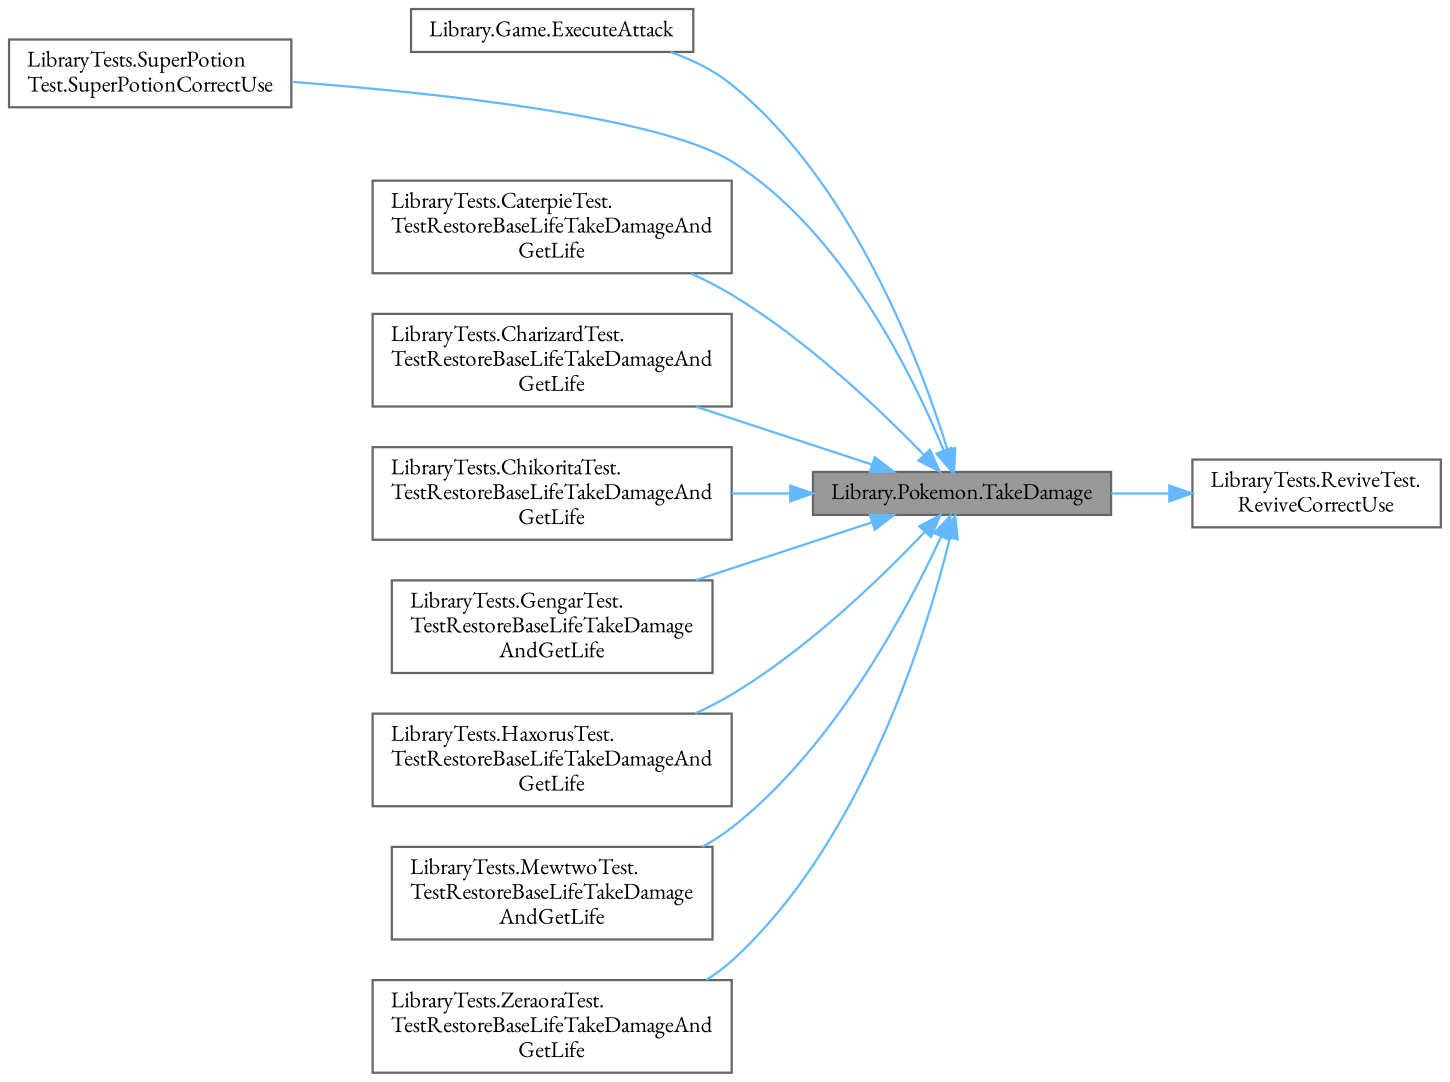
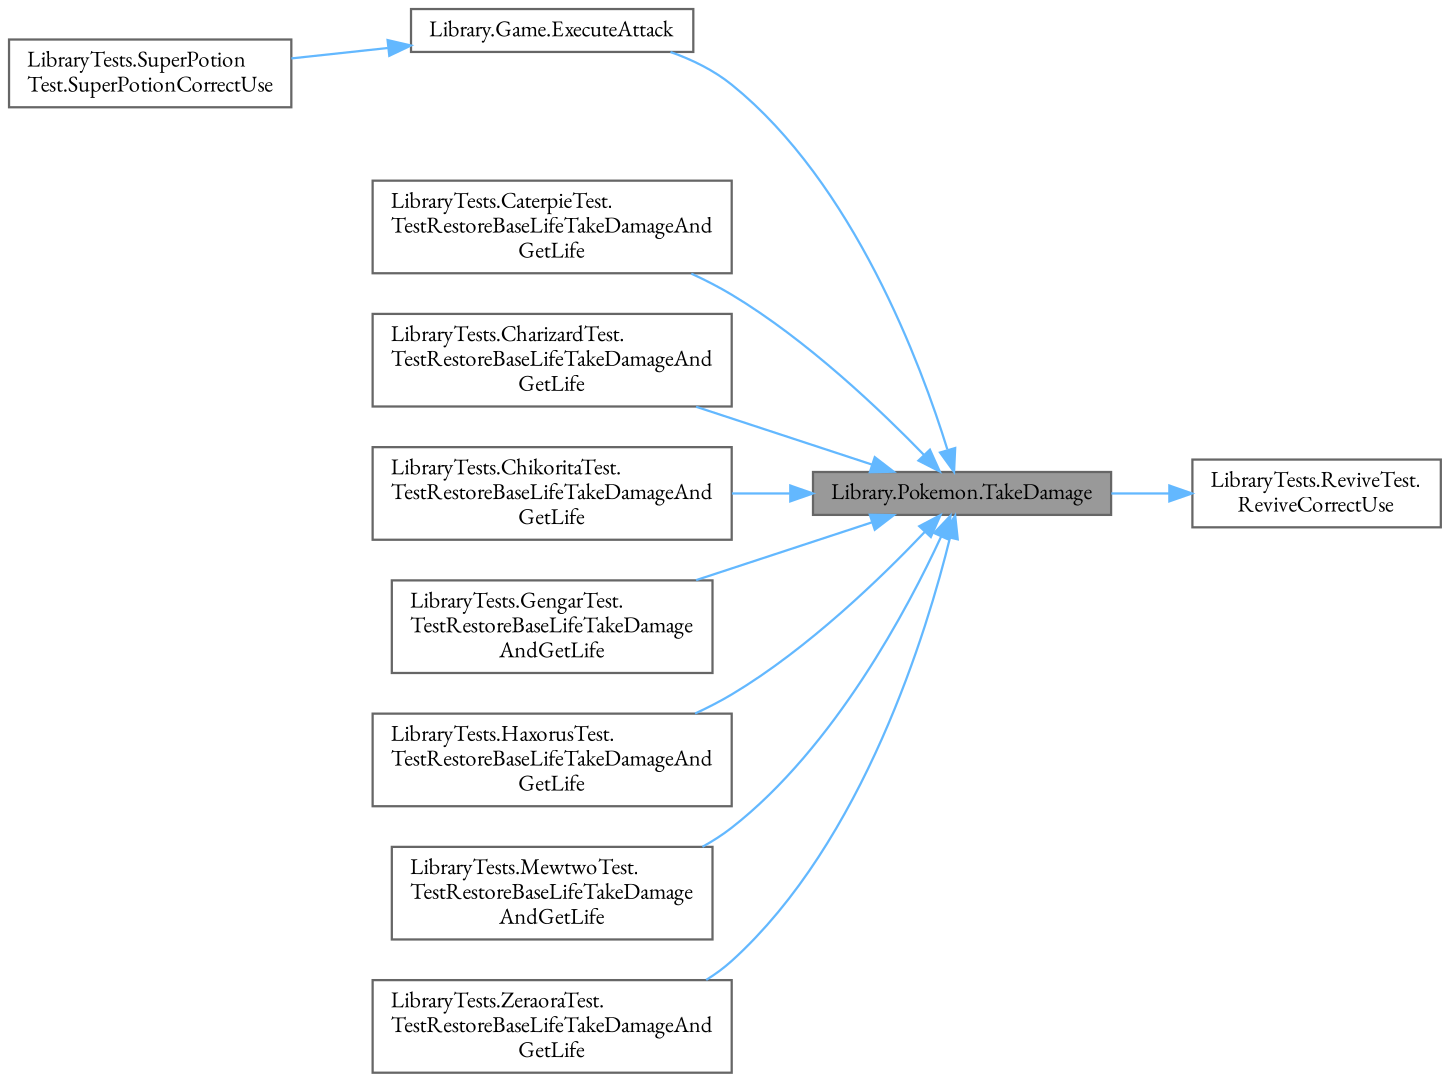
(692, 144) -> (340, 53)
